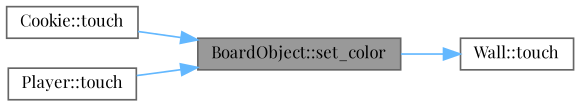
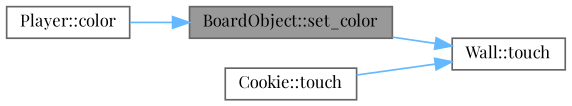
(159, 35) -> (396, 70)
(72, 84) -> (68, 22)
